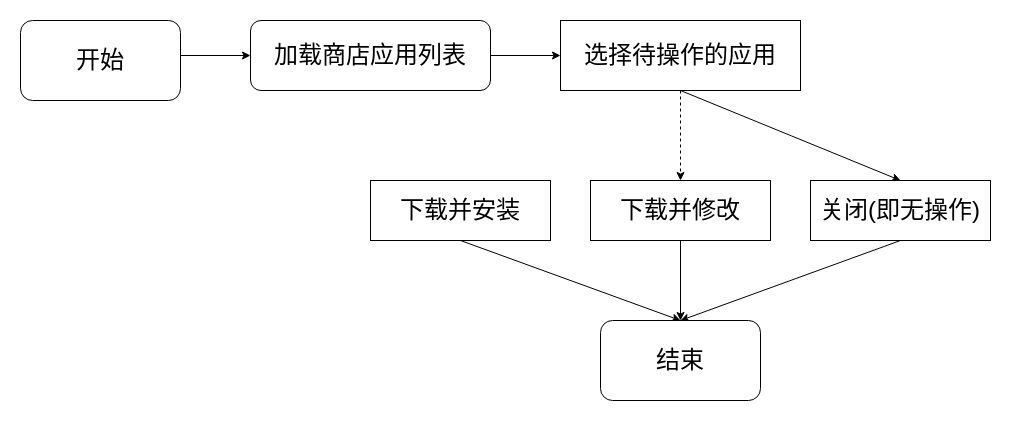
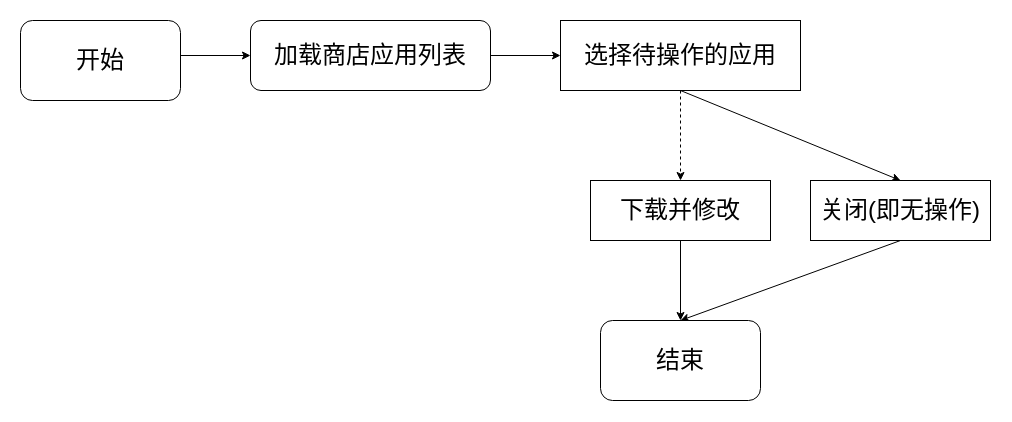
(461, 211) -> none
(567, 279) -> none
